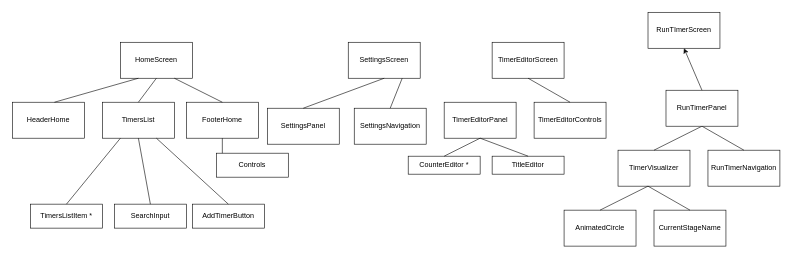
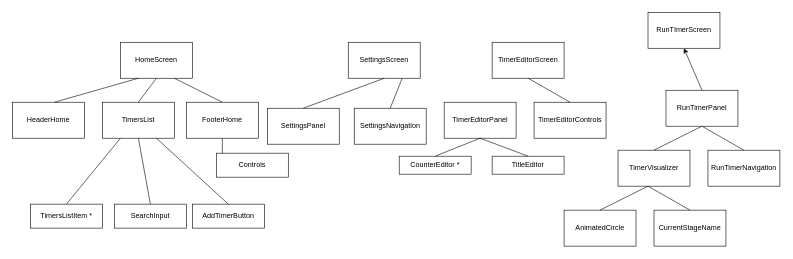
(444, 165) -> (435, 165)
